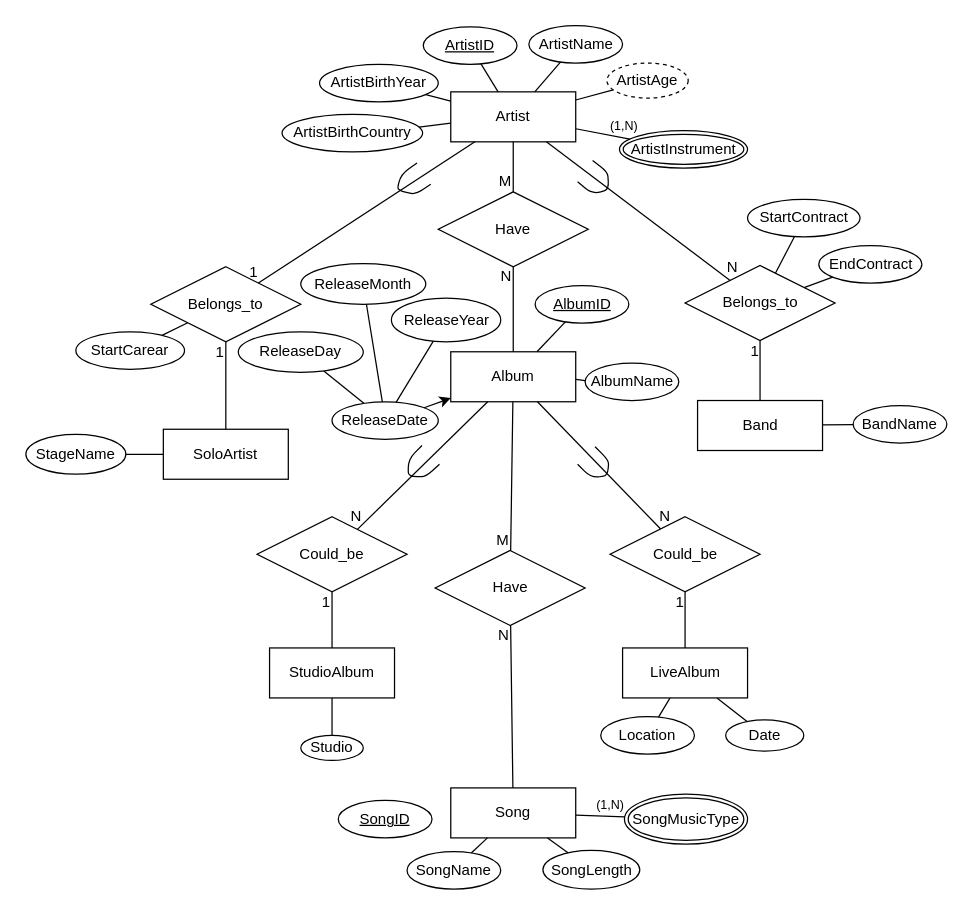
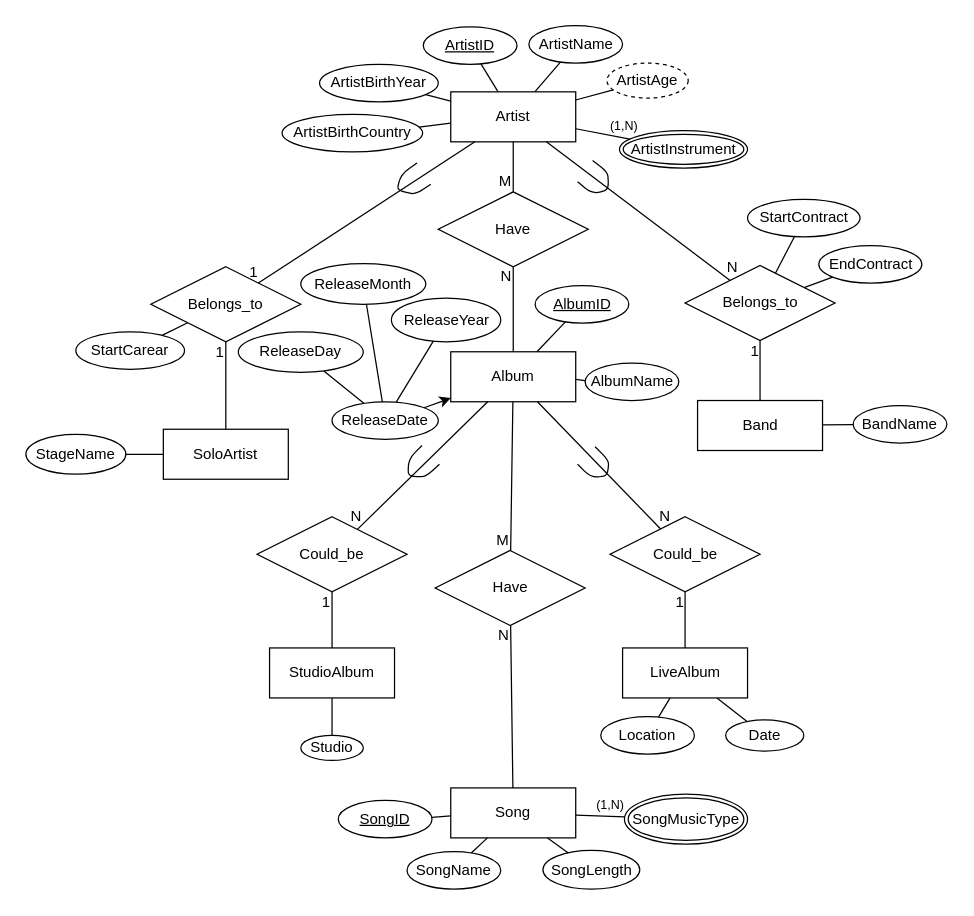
none -> (441, 817)
